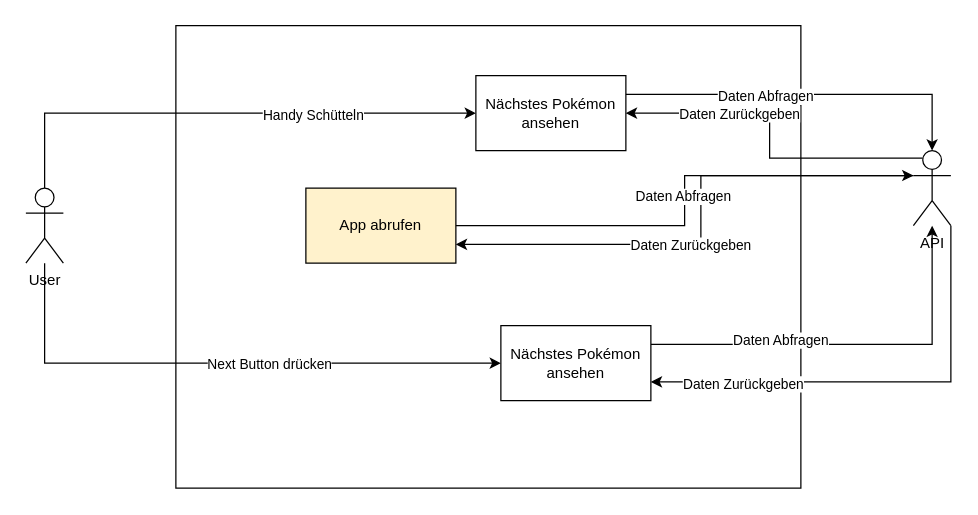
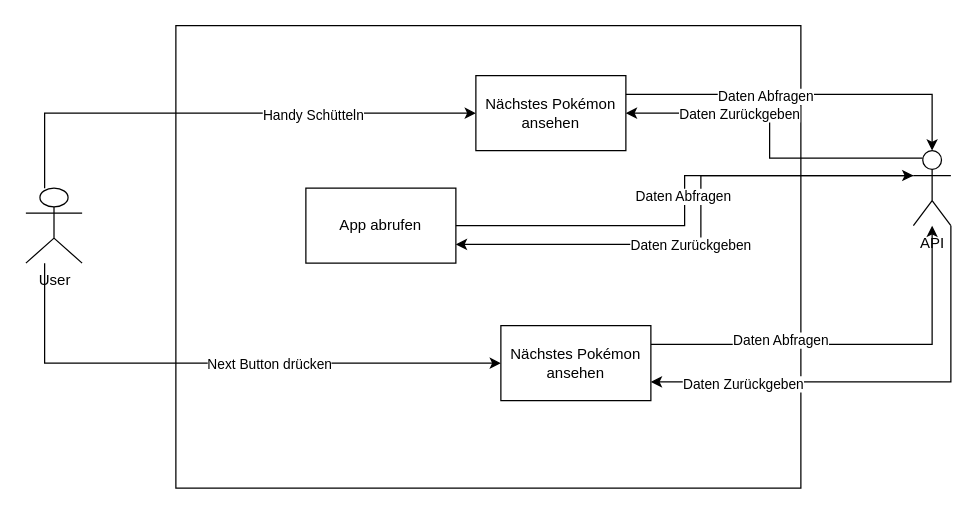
(44, 226) -> (54, 226)
(381, 226) -> (381, 226)
